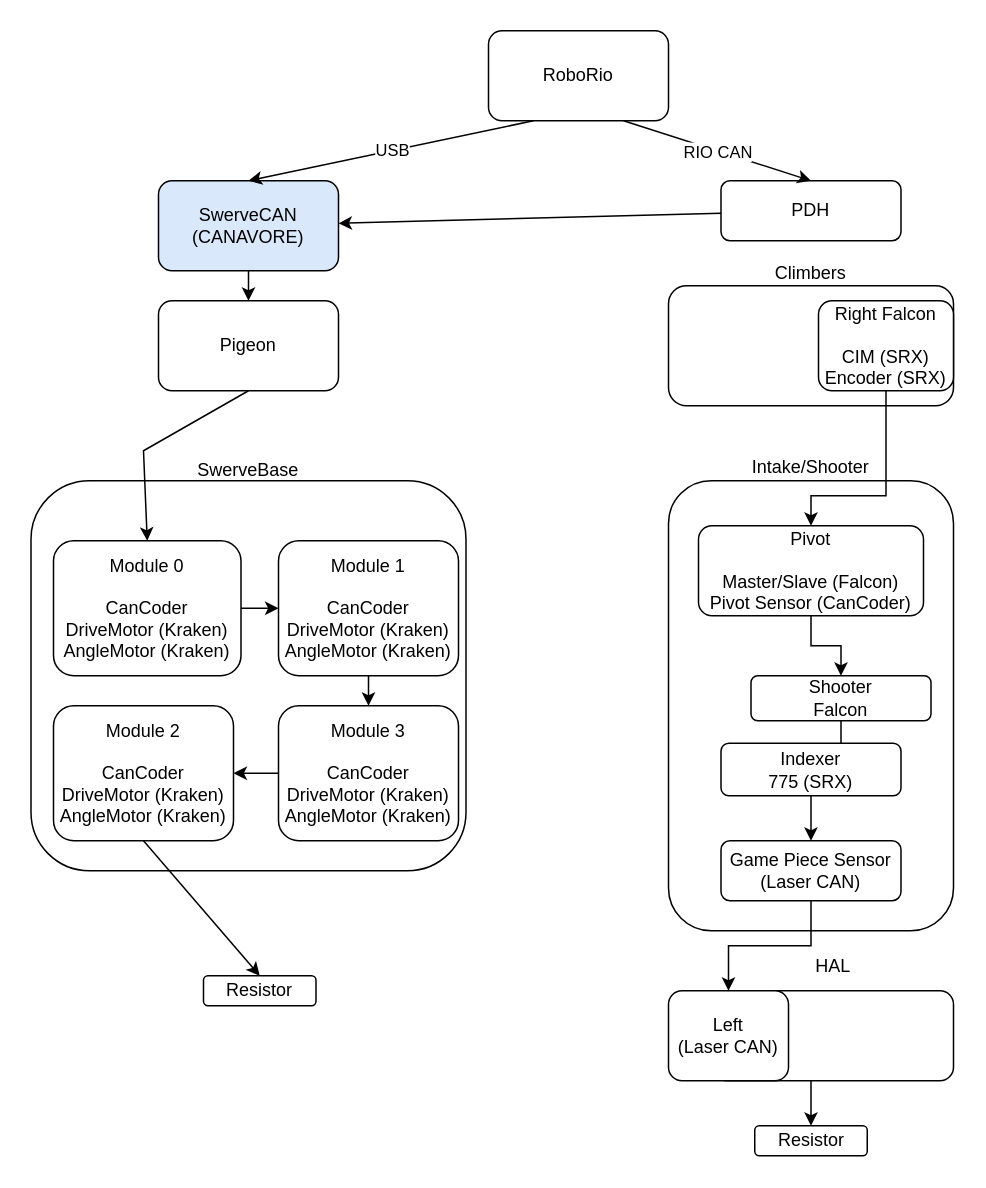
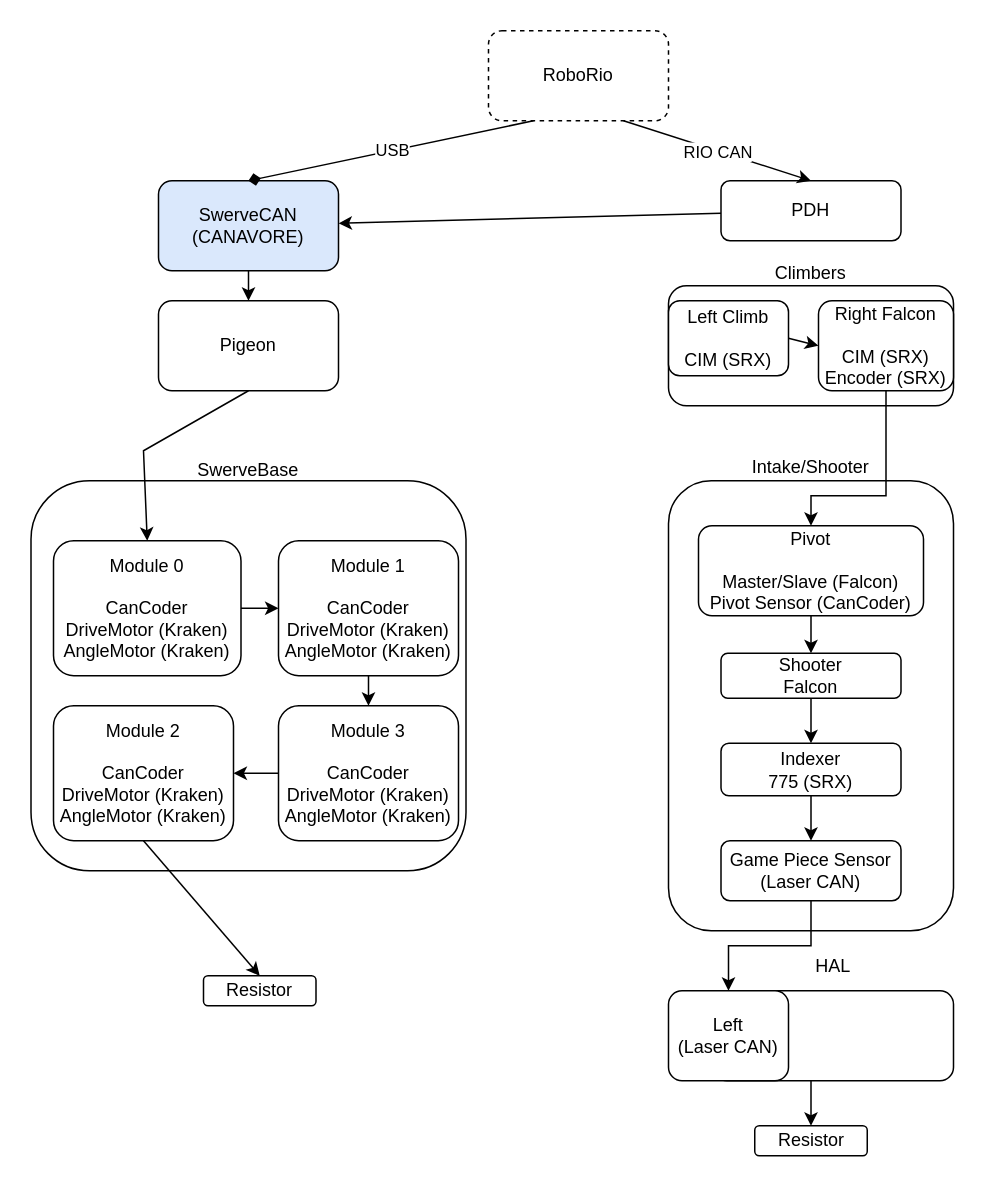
(578, 76) -> (578, 76)
(260, 178) -> (260, 178)
none -> (728, 338)
none -> (798, 341)
(841, 698) -> (811, 676)
